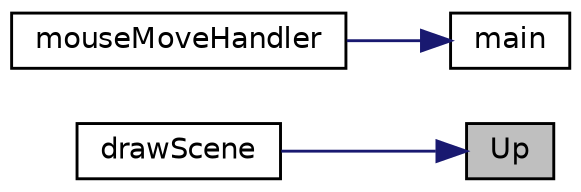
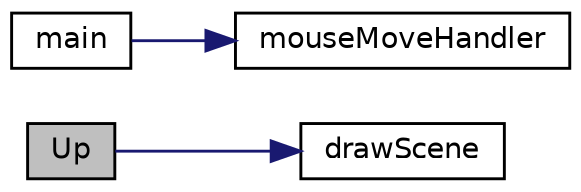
(384, 41) -> (169, 41)
(359, 151) -> (193, 151)
